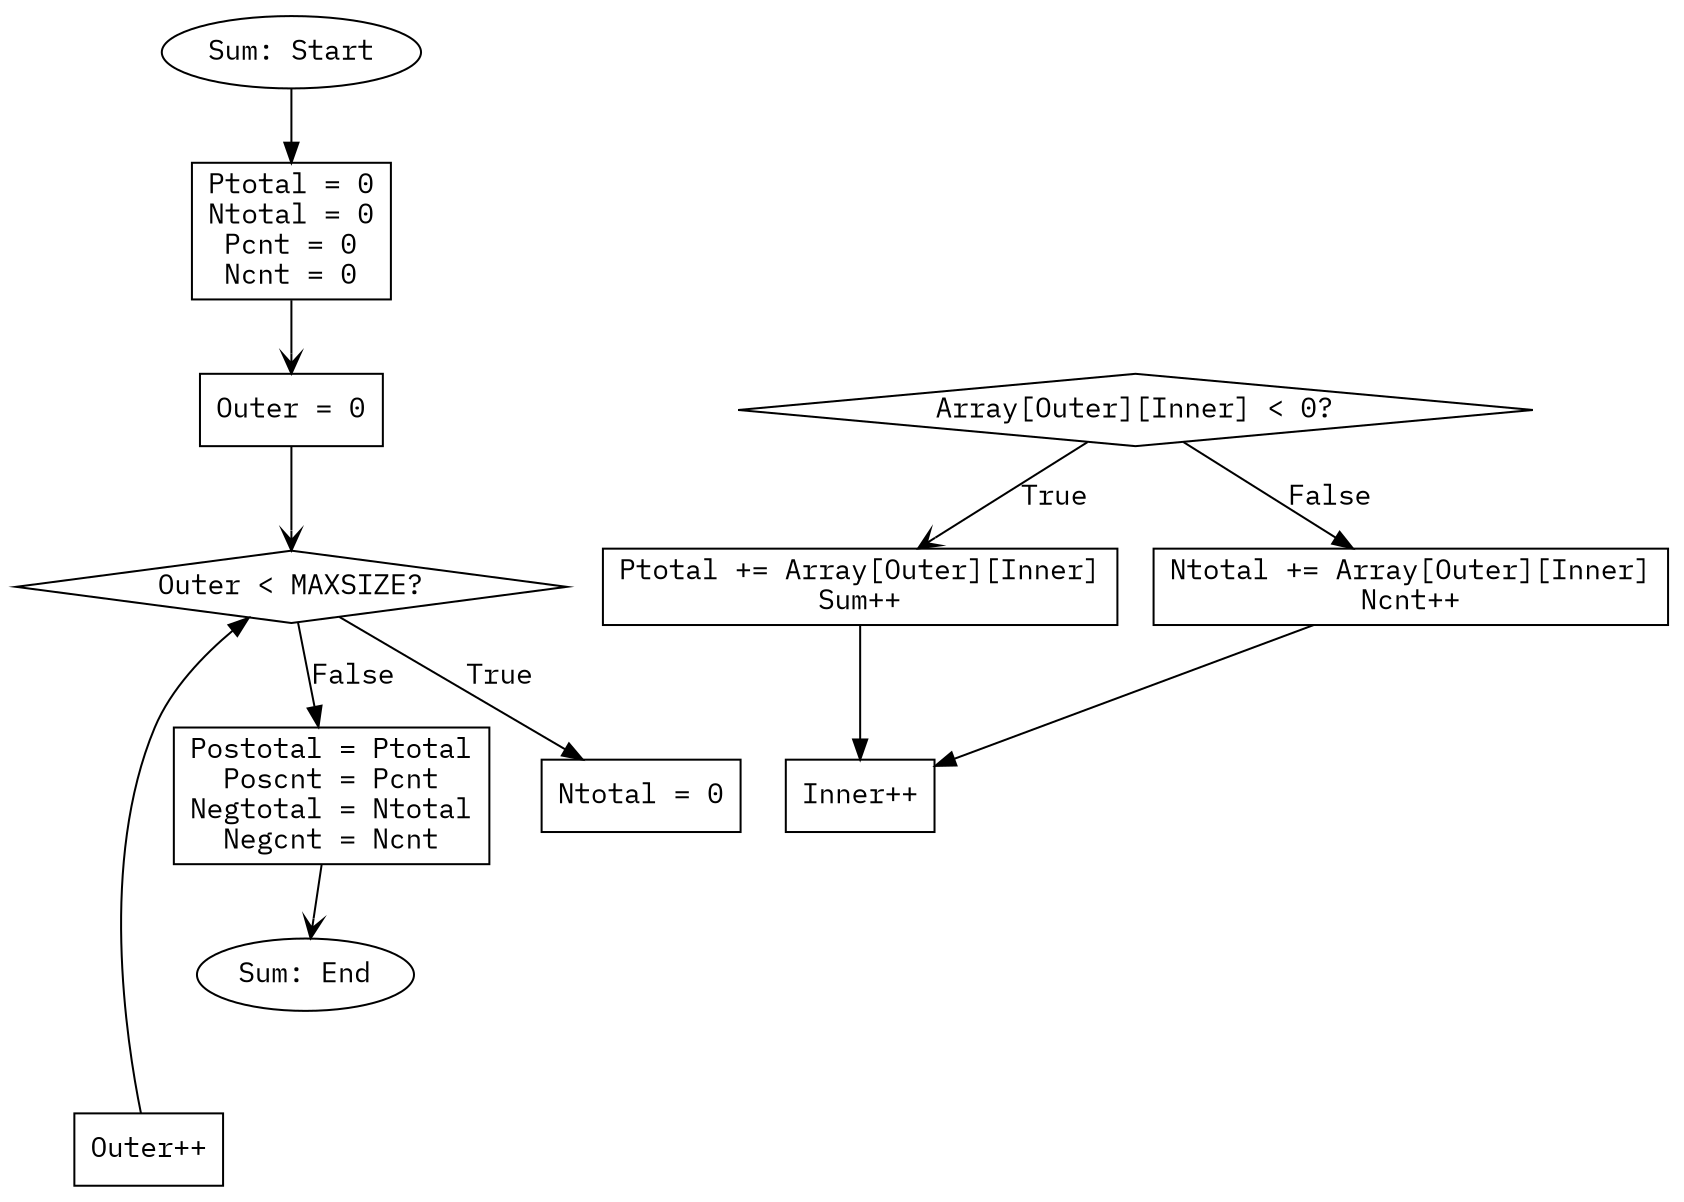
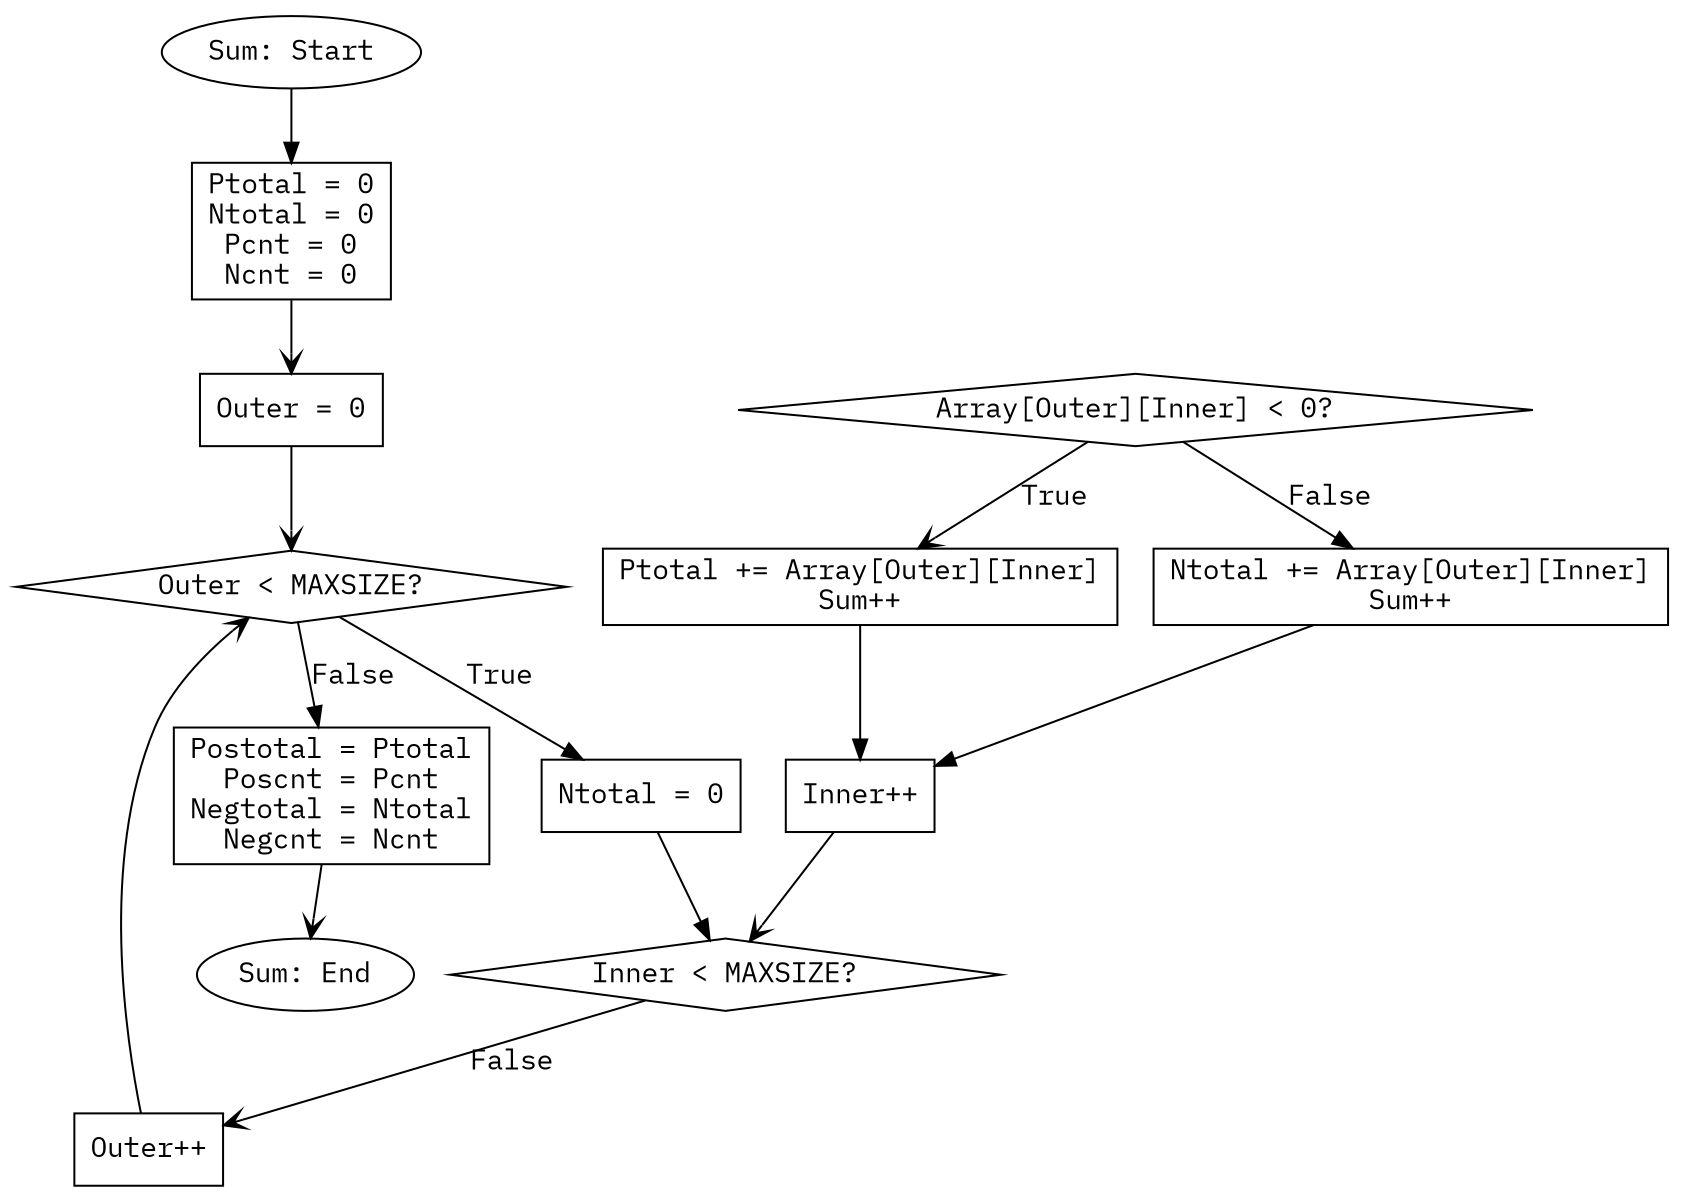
(1411, 587) -> (1411, 587)
(125, 856) -> (125, 856)
none -> (726, 975)
